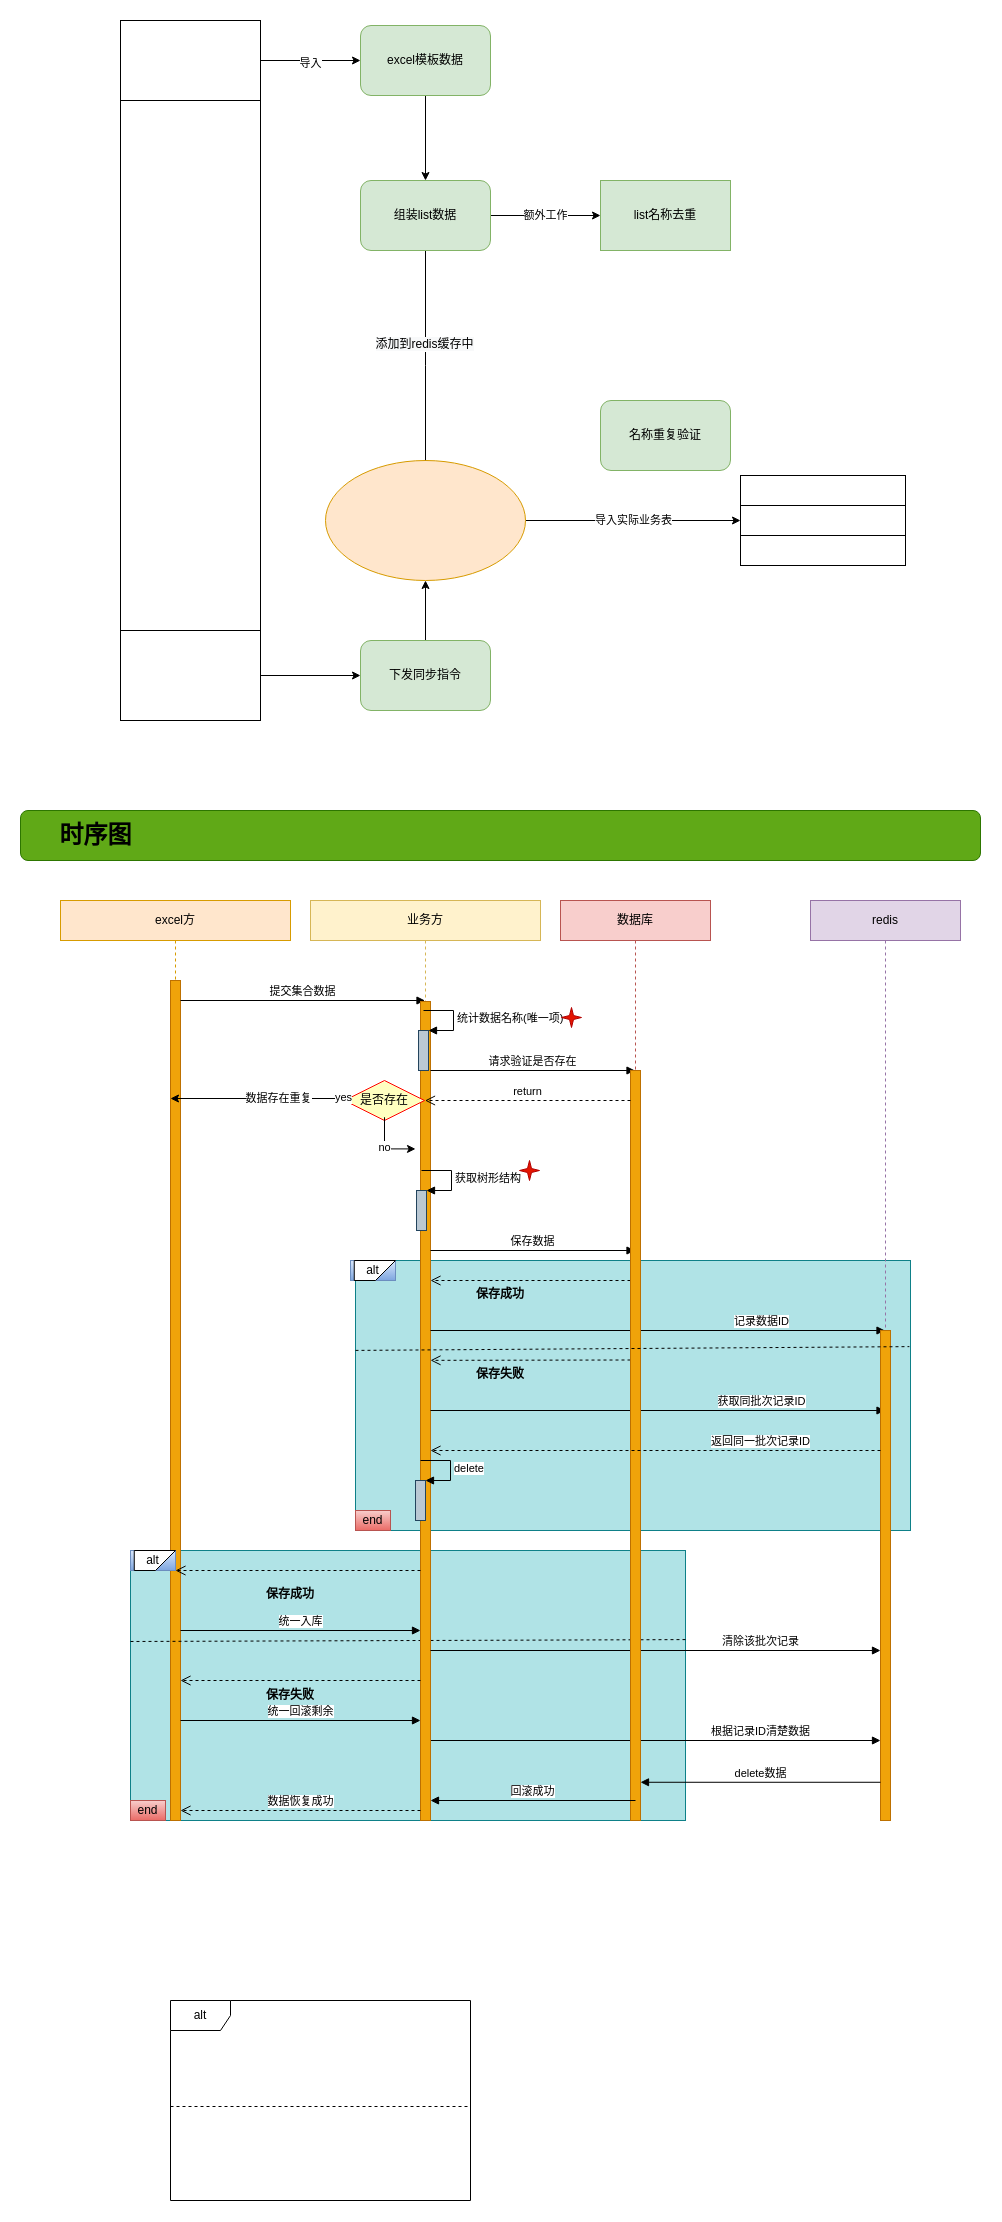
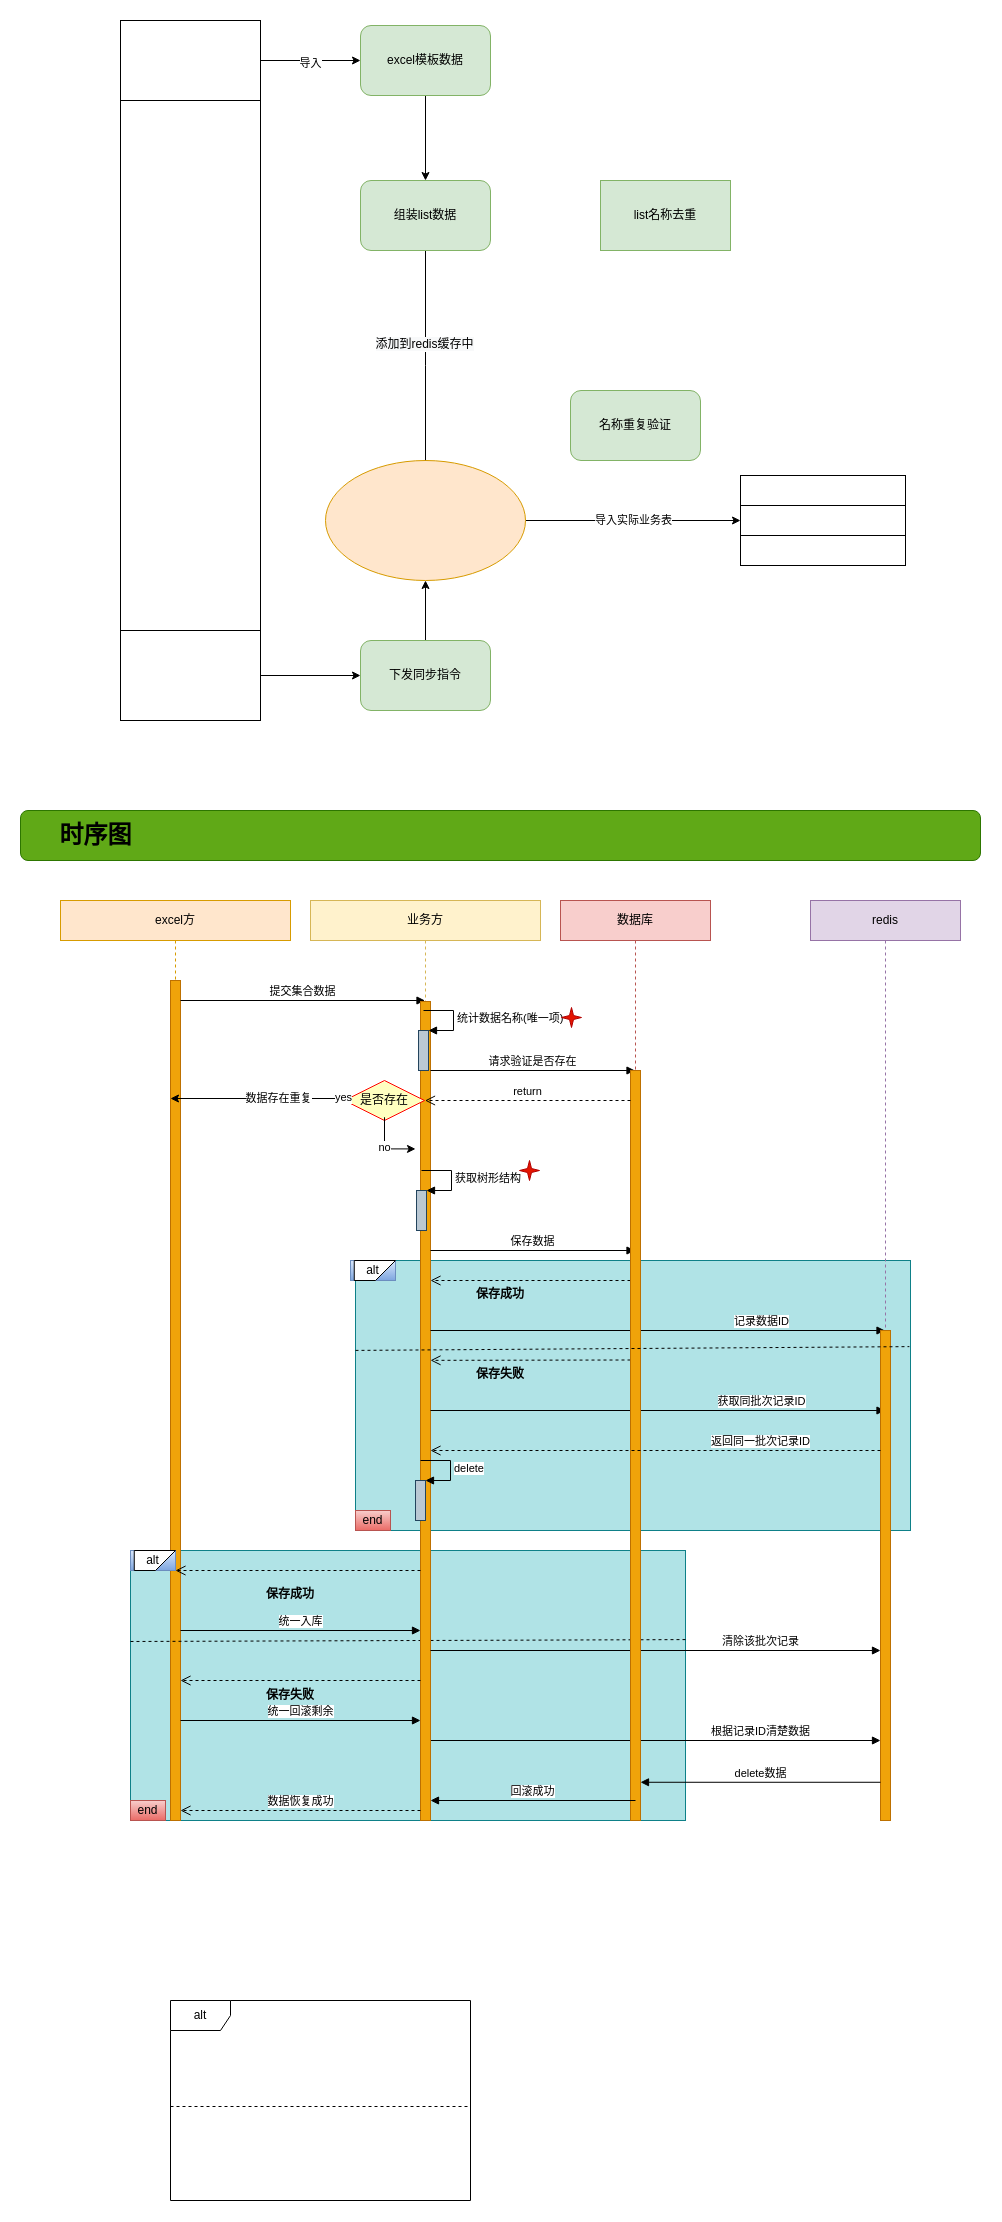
(542, 216) -> none
(666, 436) -> (636, 426)
